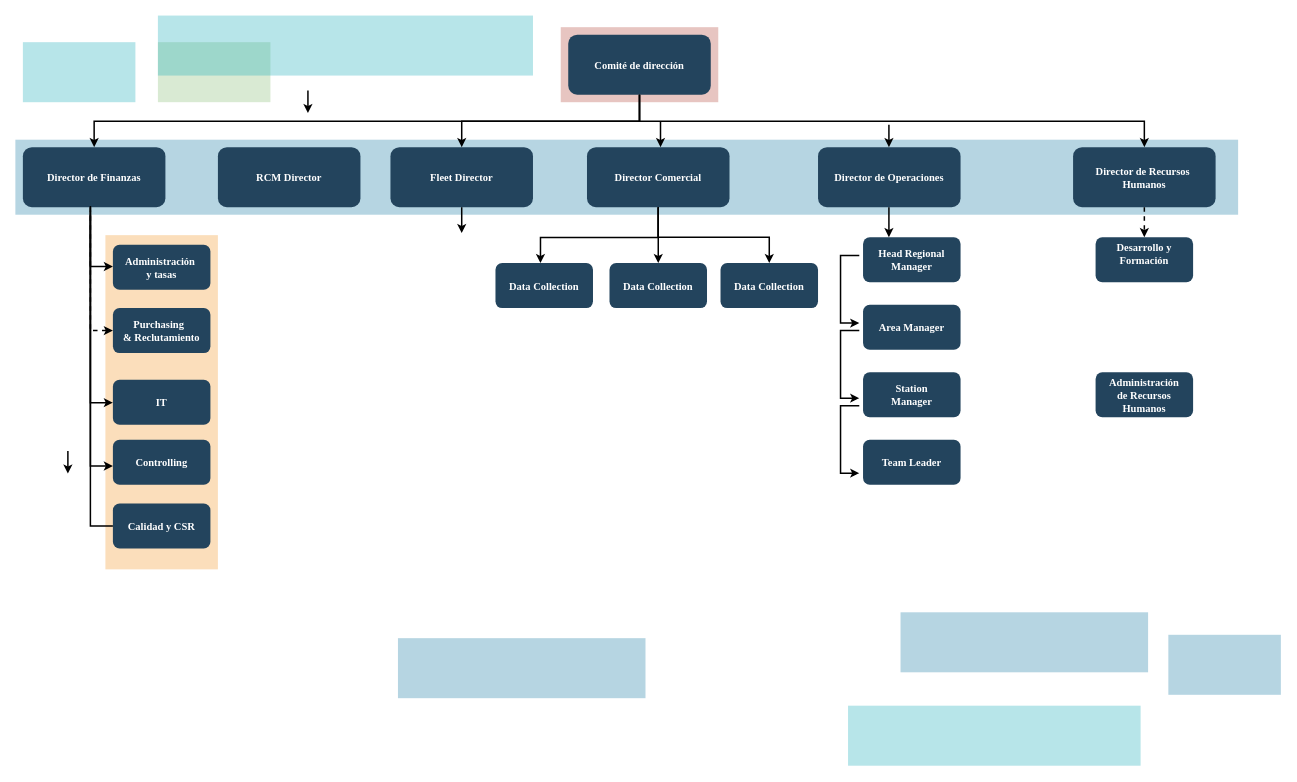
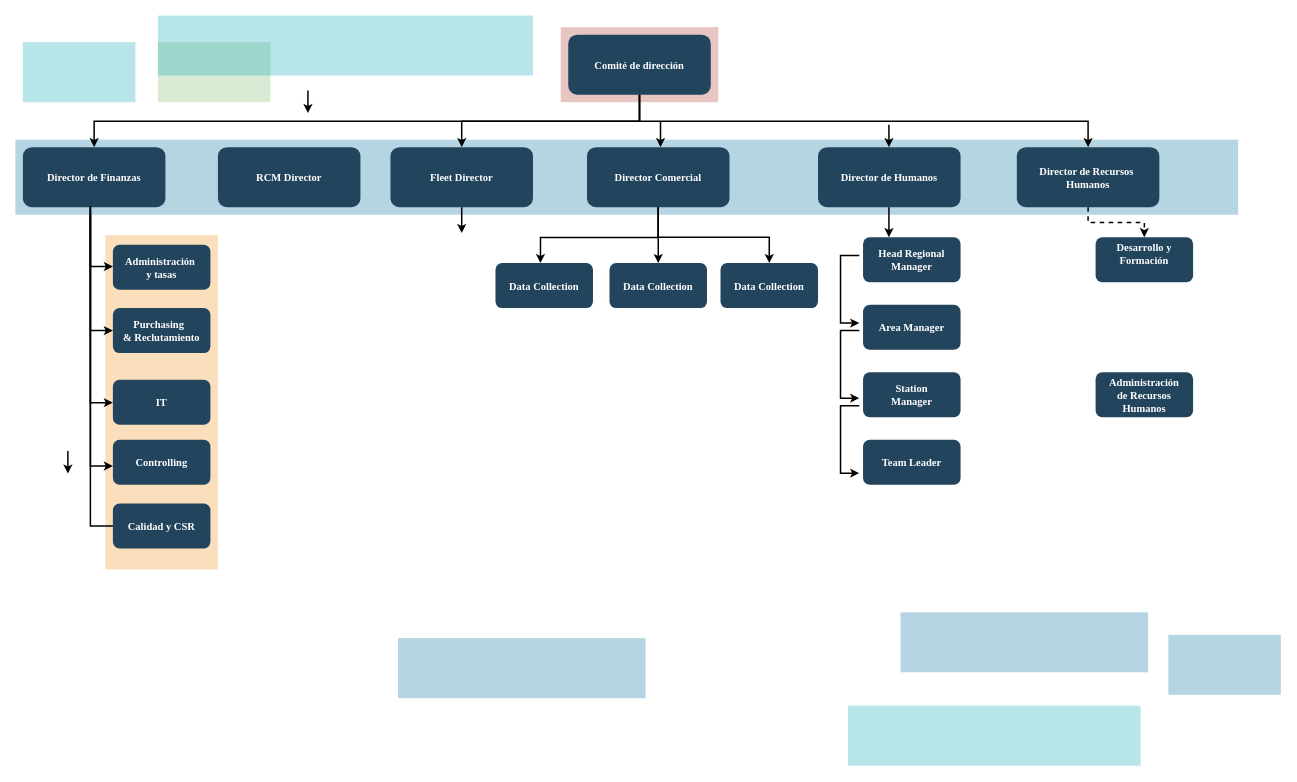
(1144, 177) -> (1088, 177)
(889, 178) -> (889, 178)
(98, 330) -> (98, 330)
